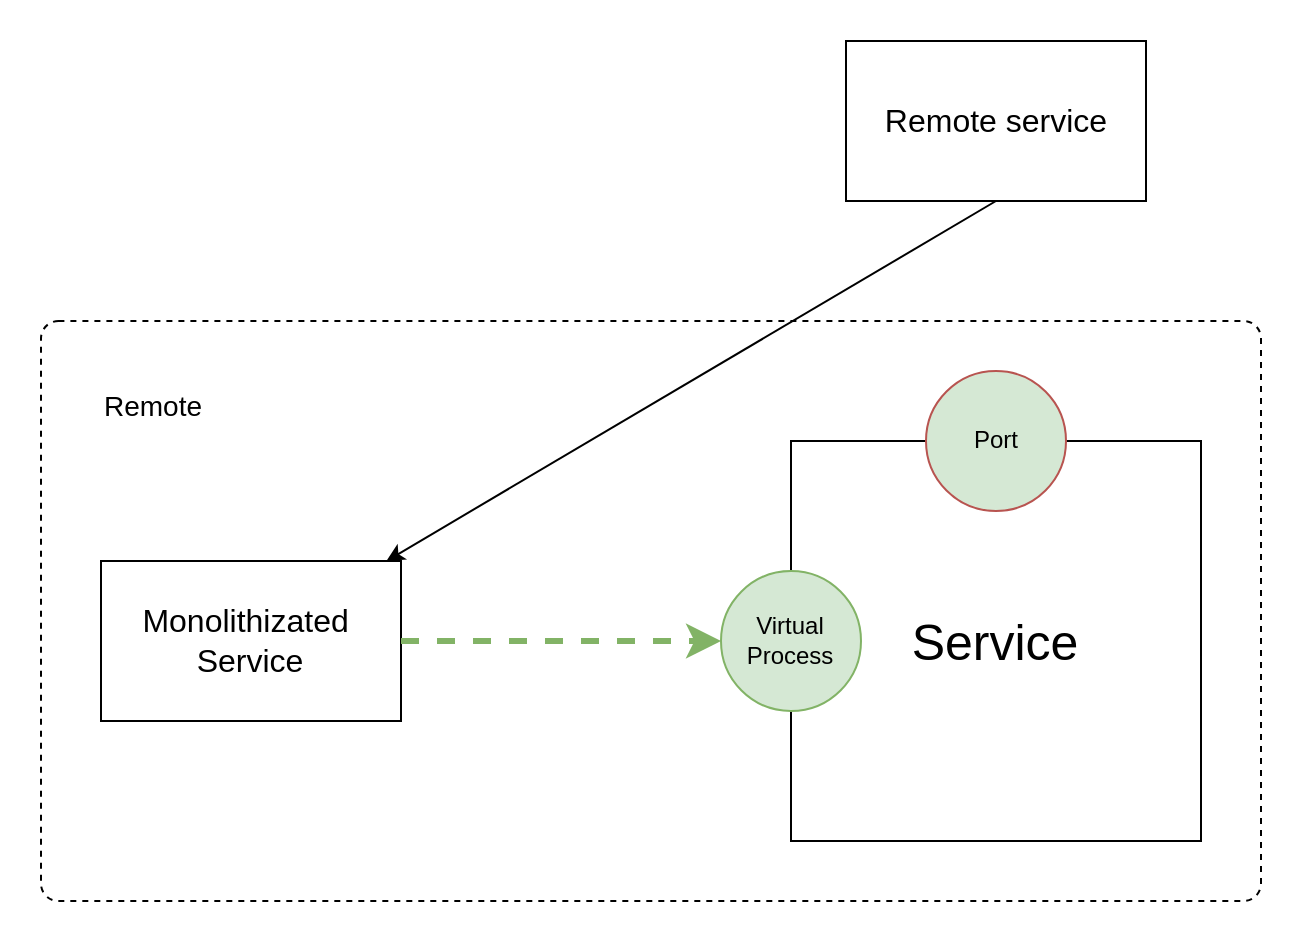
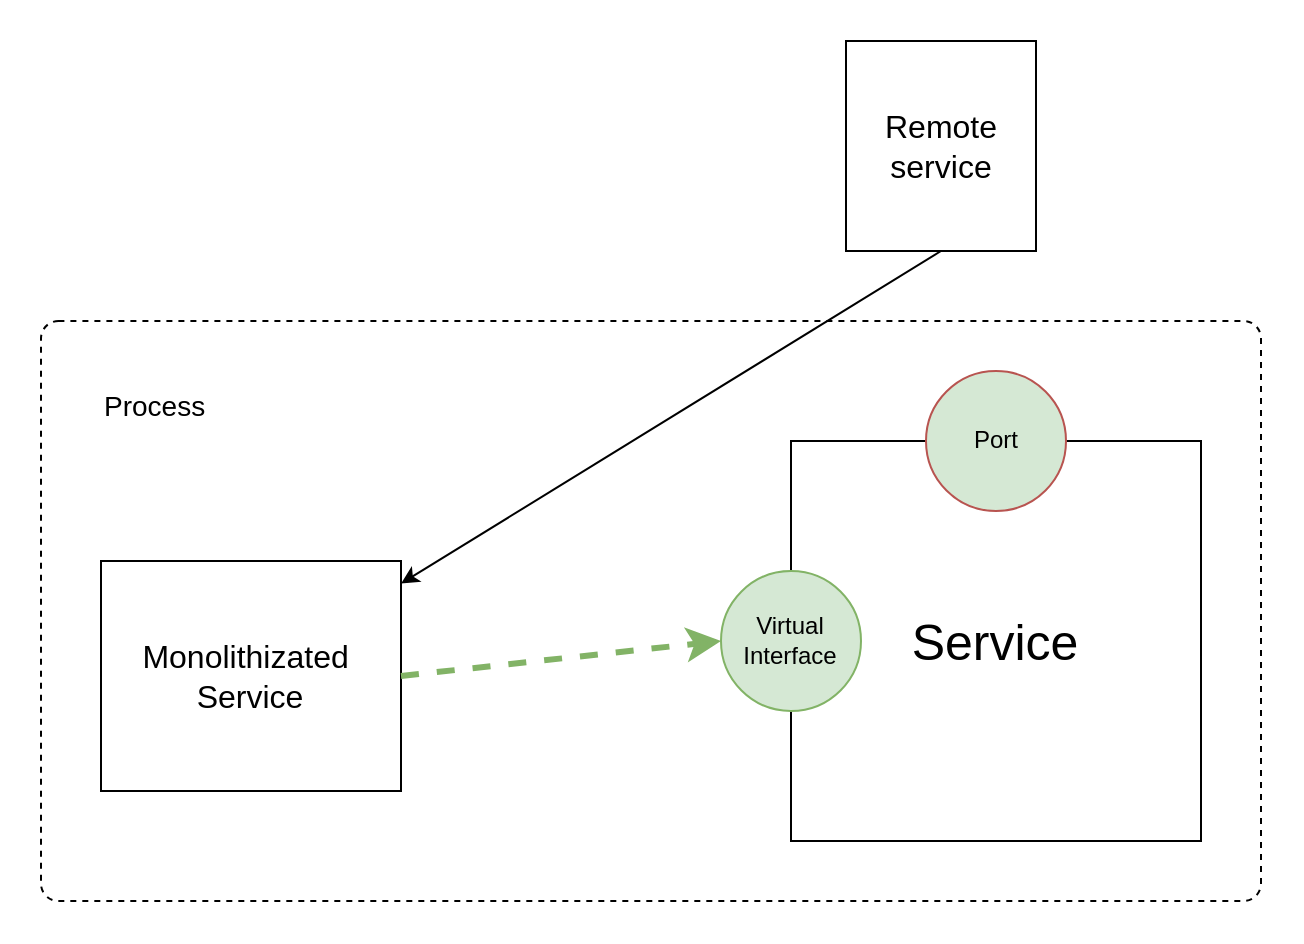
(996, 121) -> (941, 146)
(145, 407) -> (152, 407)
(251, 641) -> (251, 676)
(791, 641) -> (791, 641)
